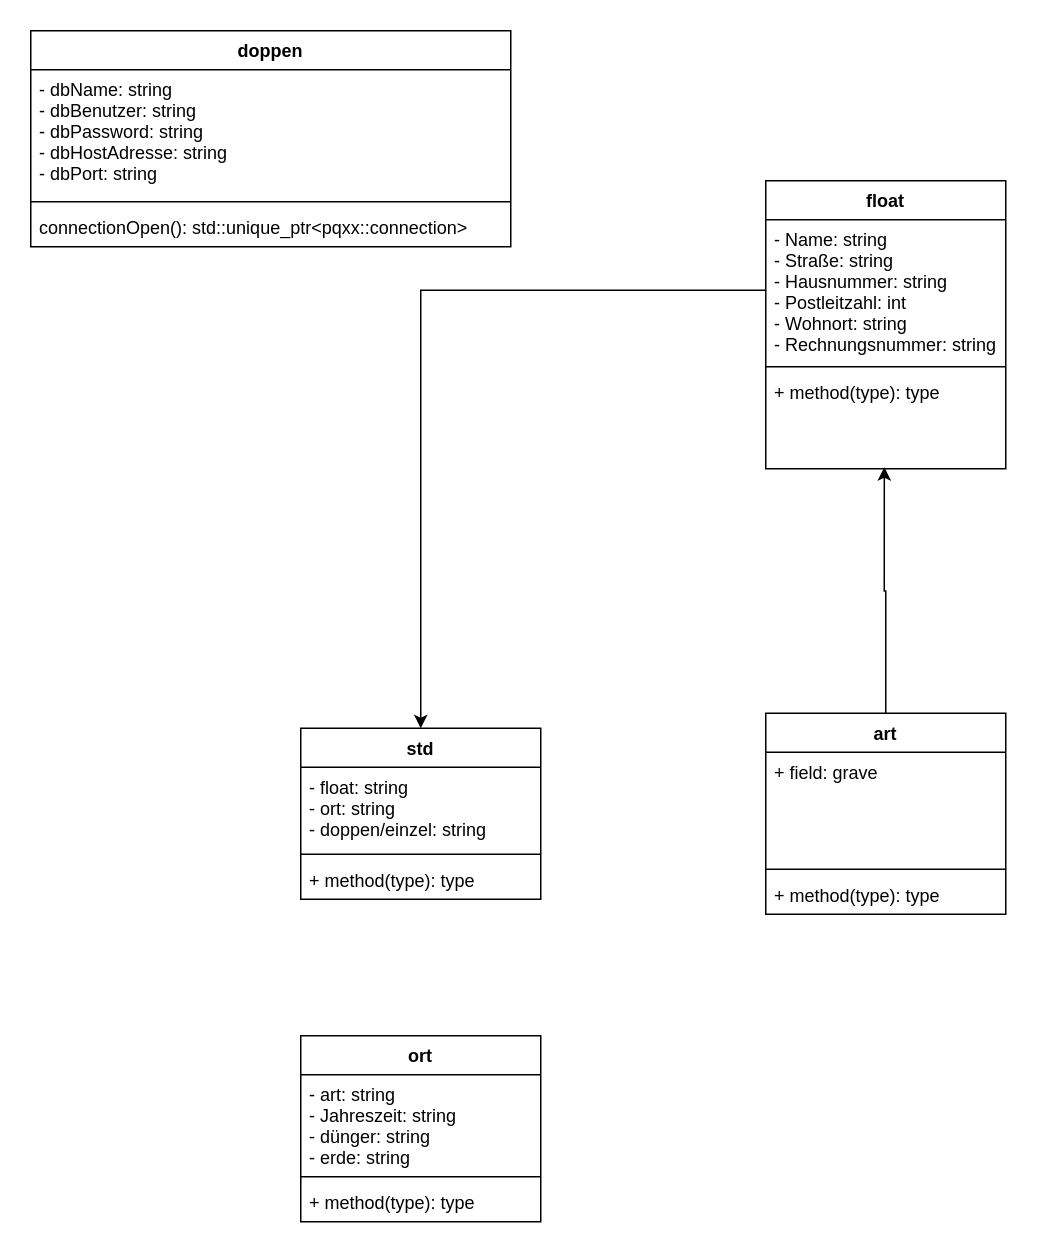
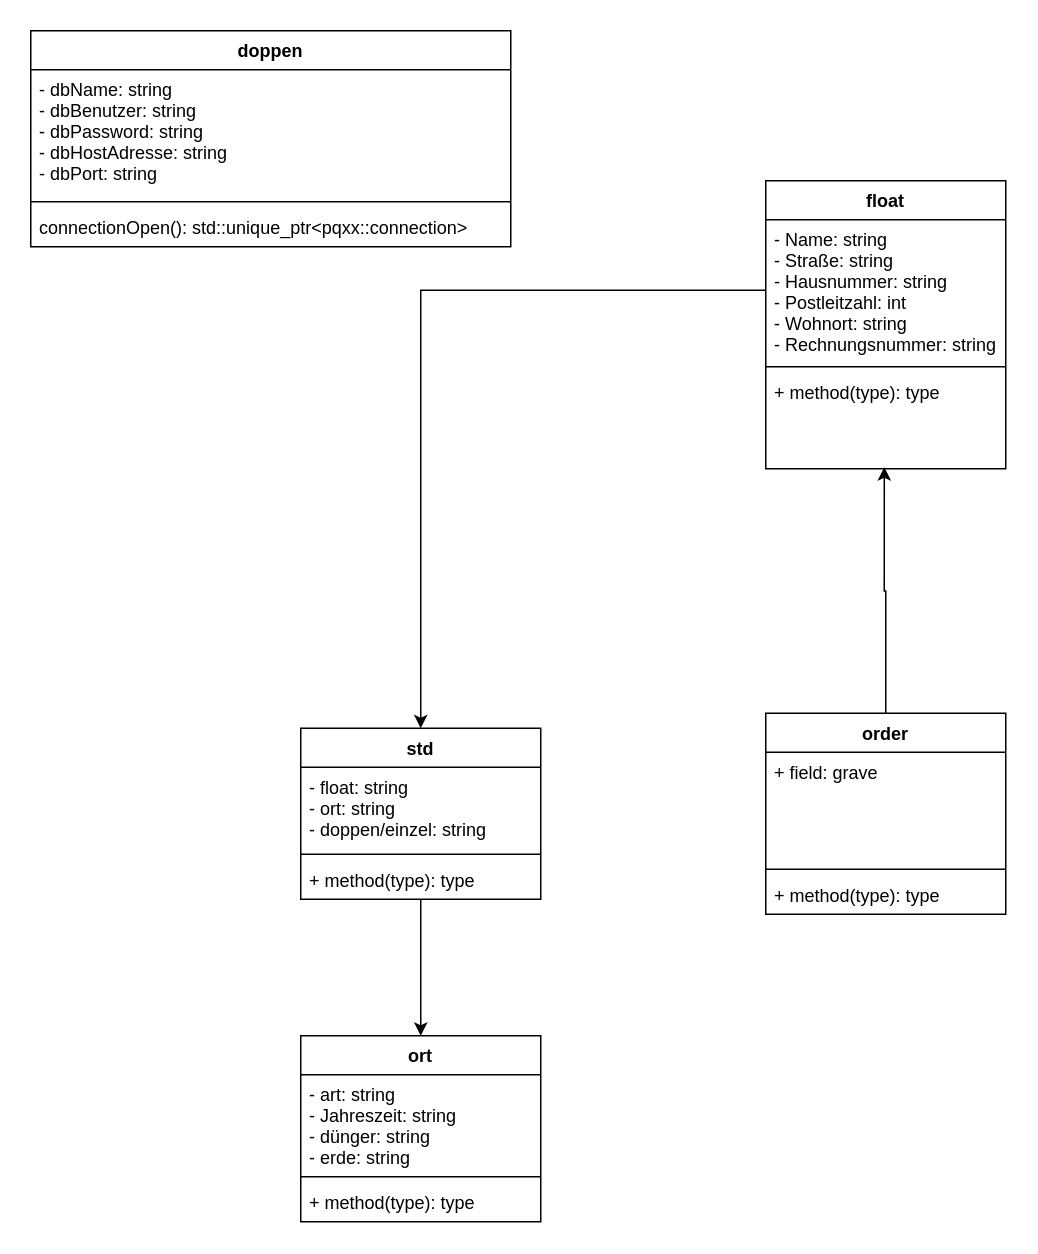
(885, 734) -> (885, 734)
none -> (421, 964)
